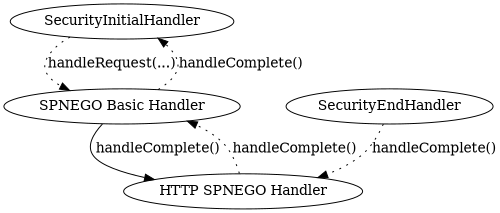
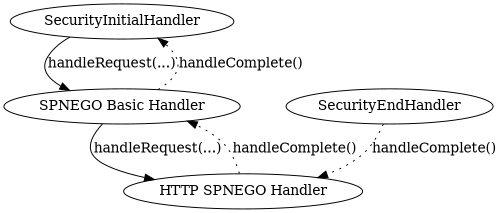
(46, 60) -> (46, 60)
(158, 149) -> (158, 149)
